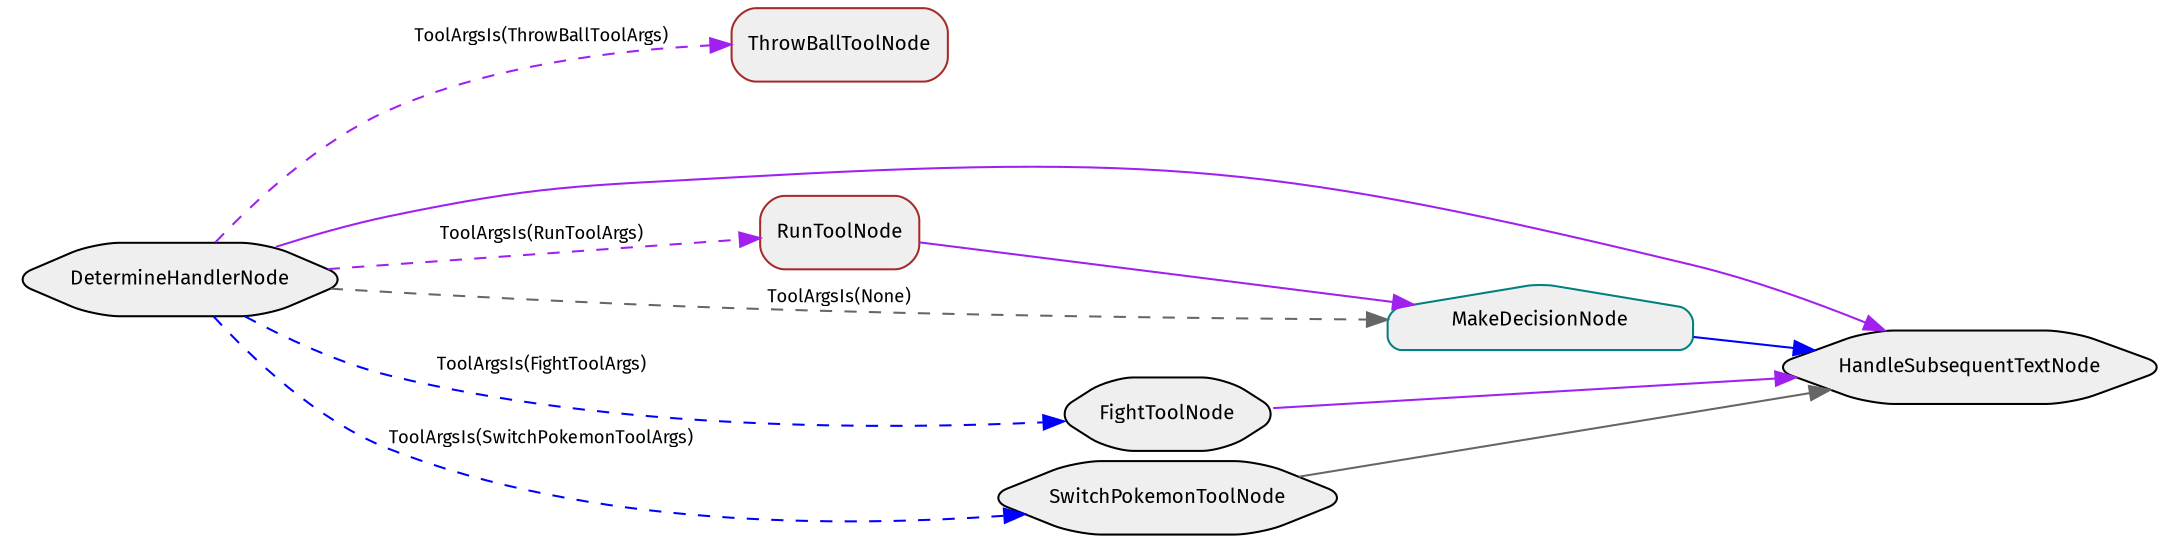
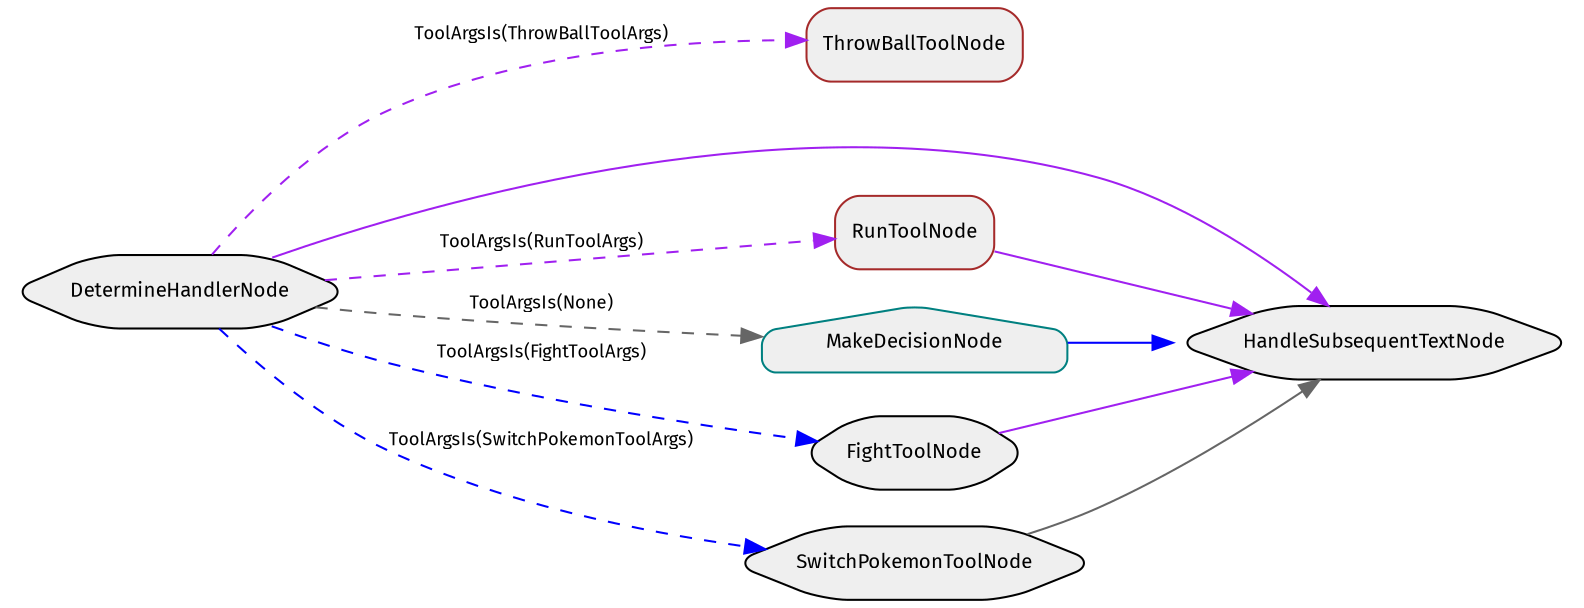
(1156, 272) -> (1113, 280)
